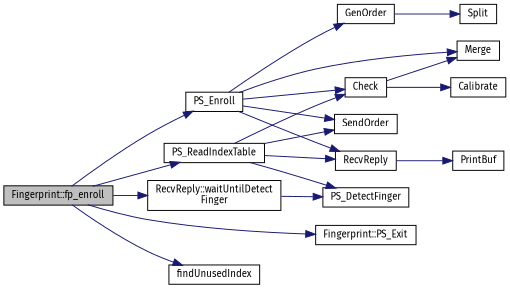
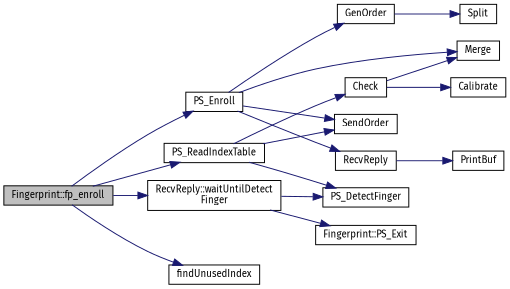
(289, 95) -> none
(295, 157) -> none
(196, 226) -> (295, 217)
